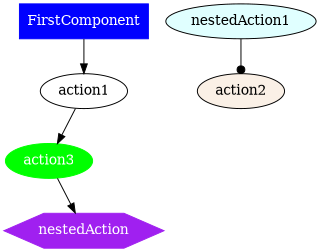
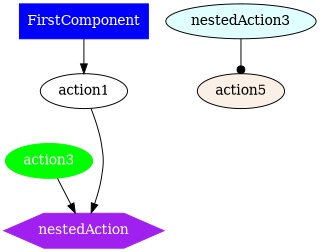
(241, 21) -> (241, 21)
(241, 91) -> (241, 91)
(69, 122) -> (103, 156)
